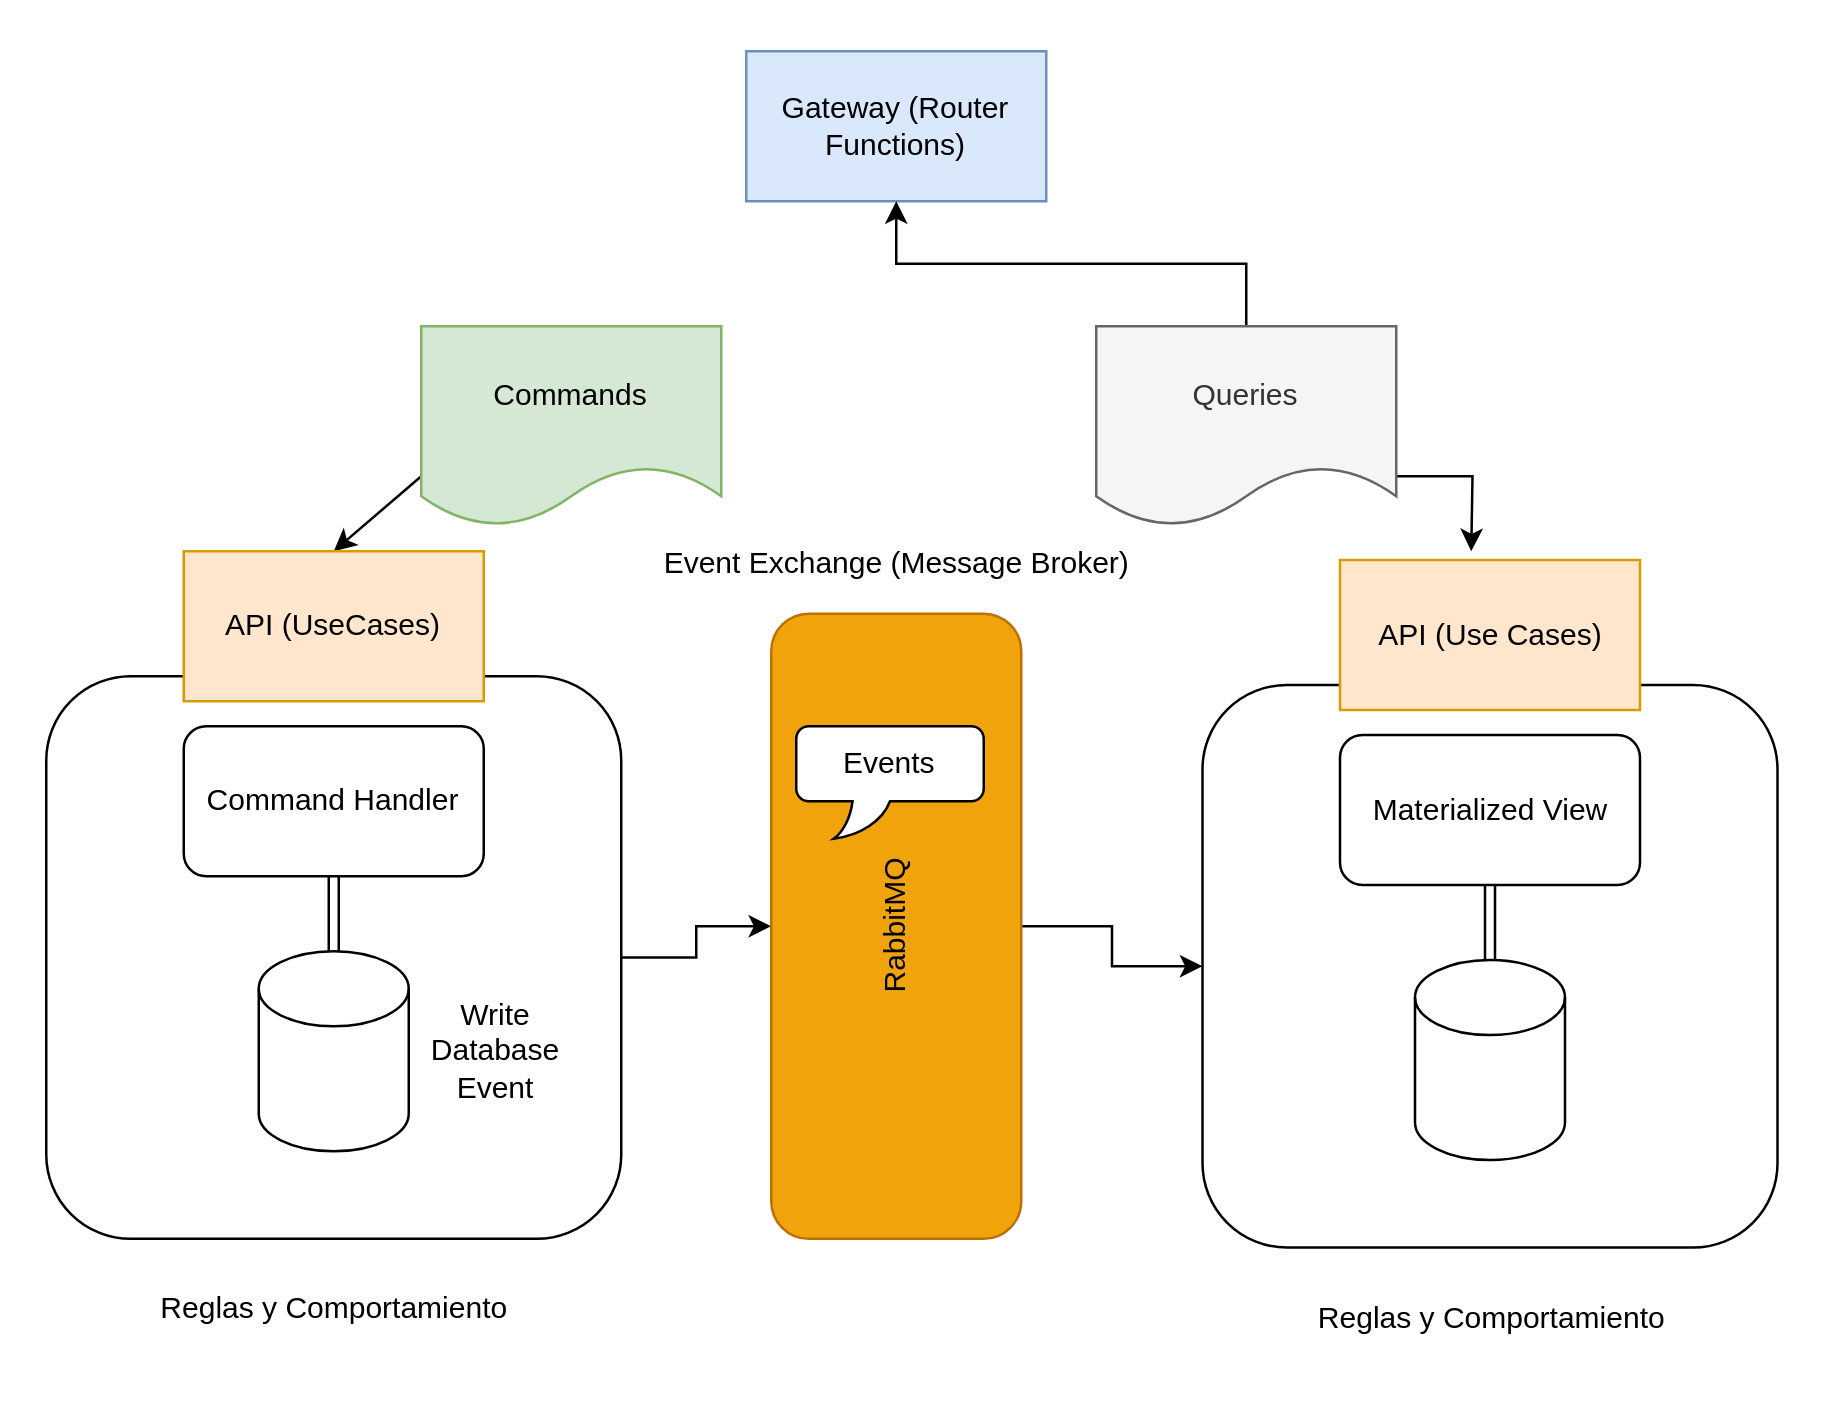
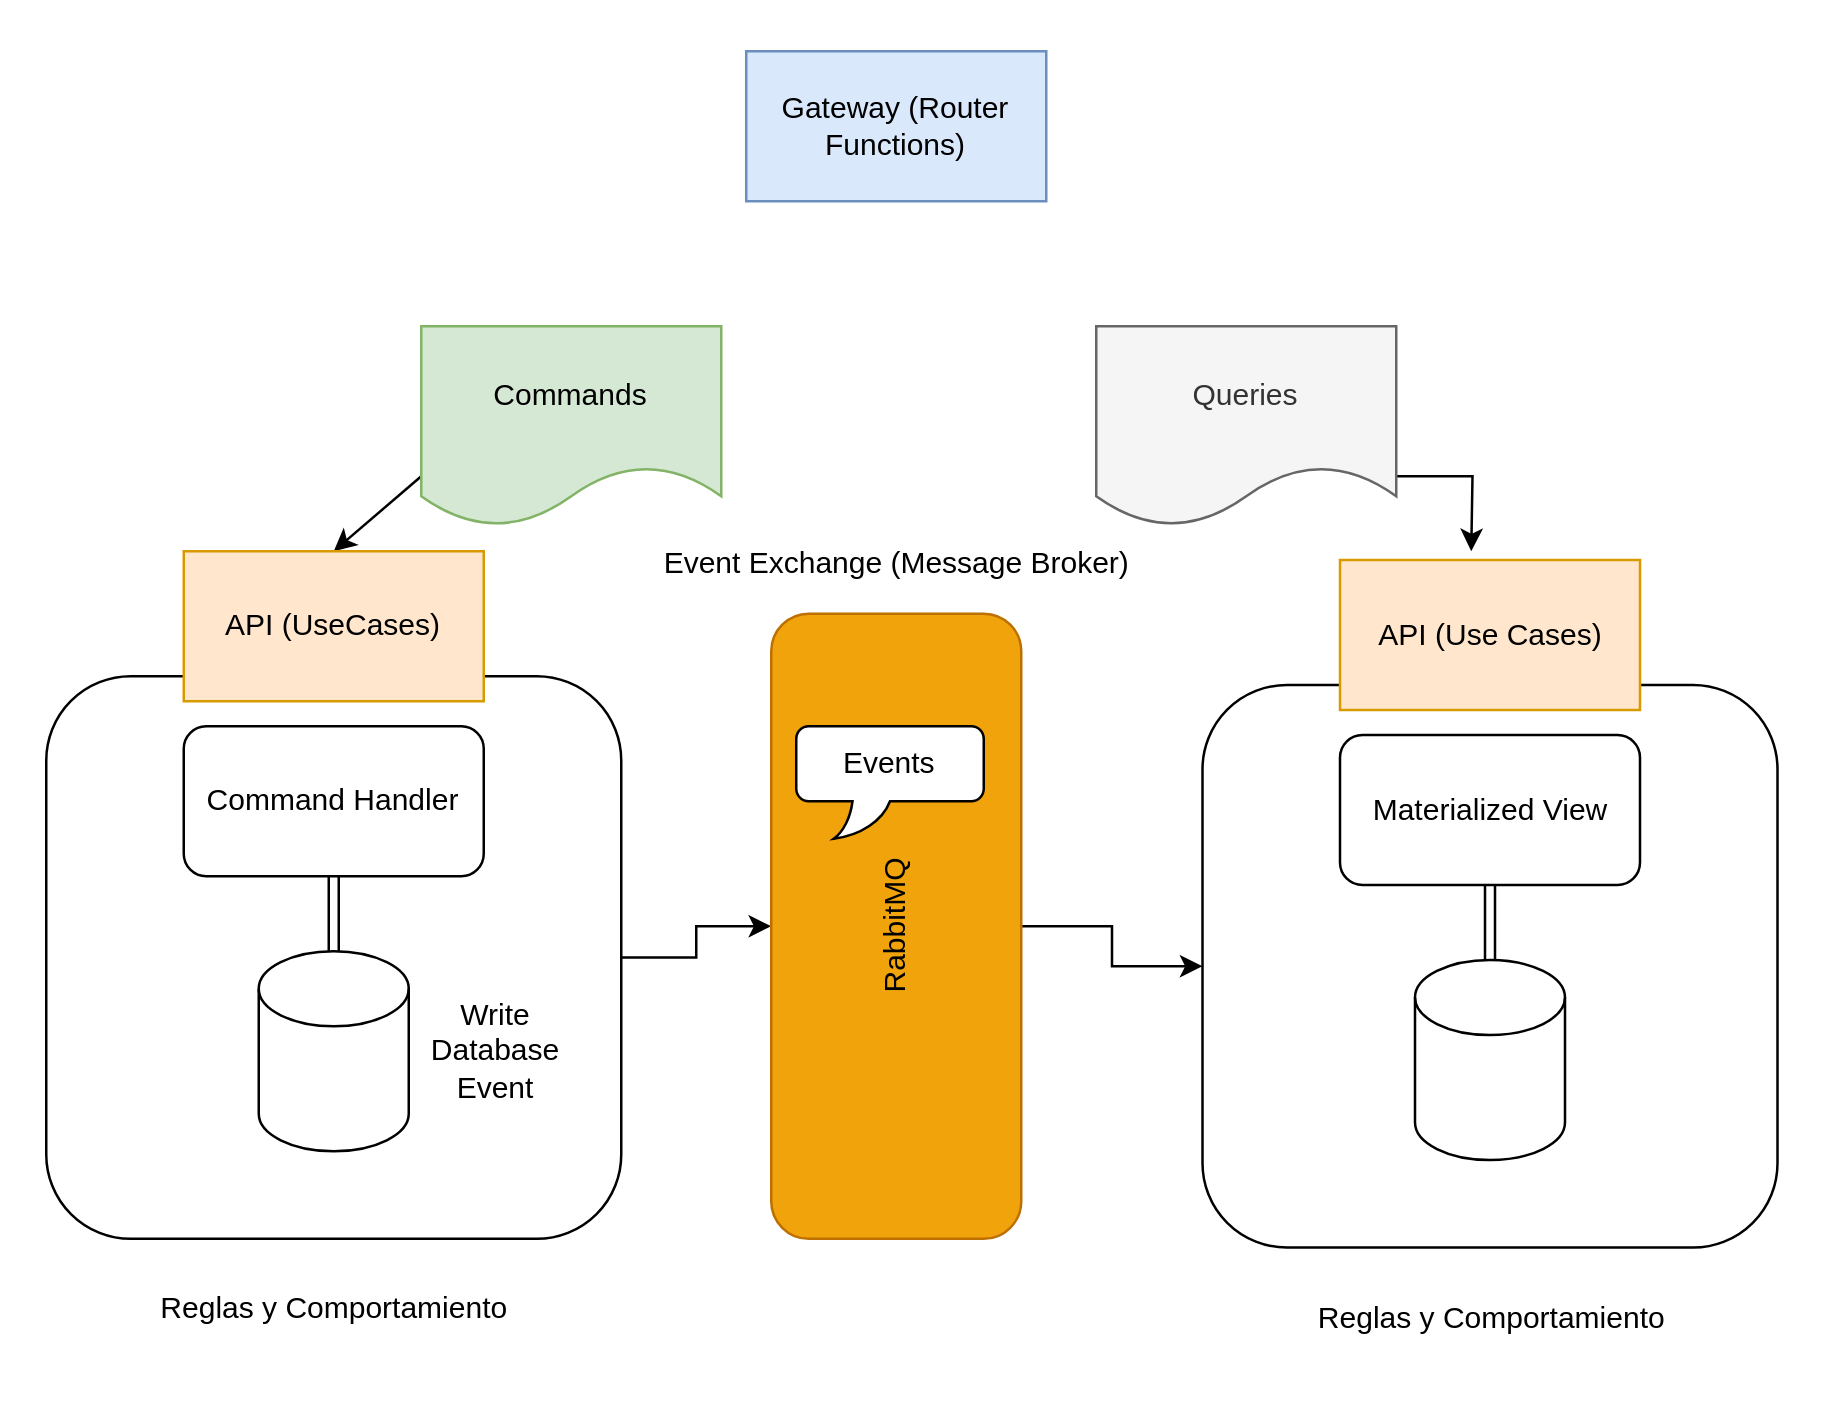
(1079, 264) -> none
